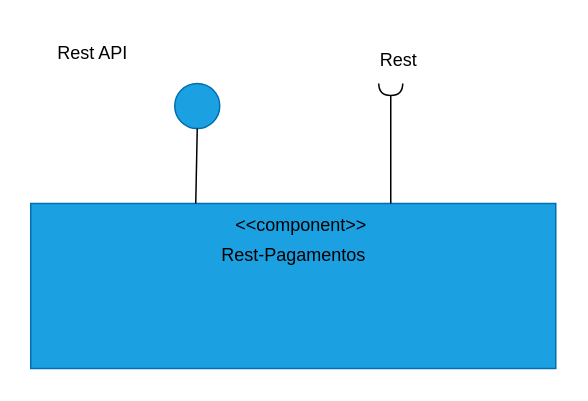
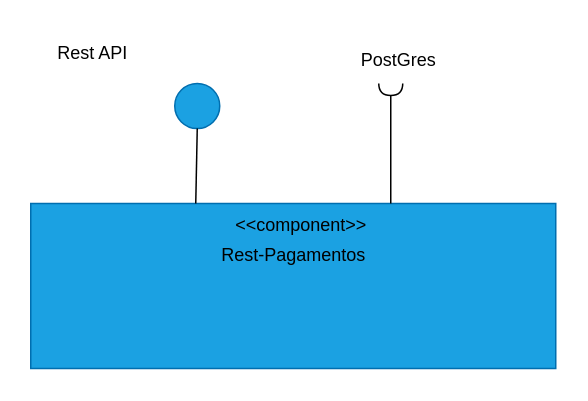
(399, 61) -> (399, 61)
